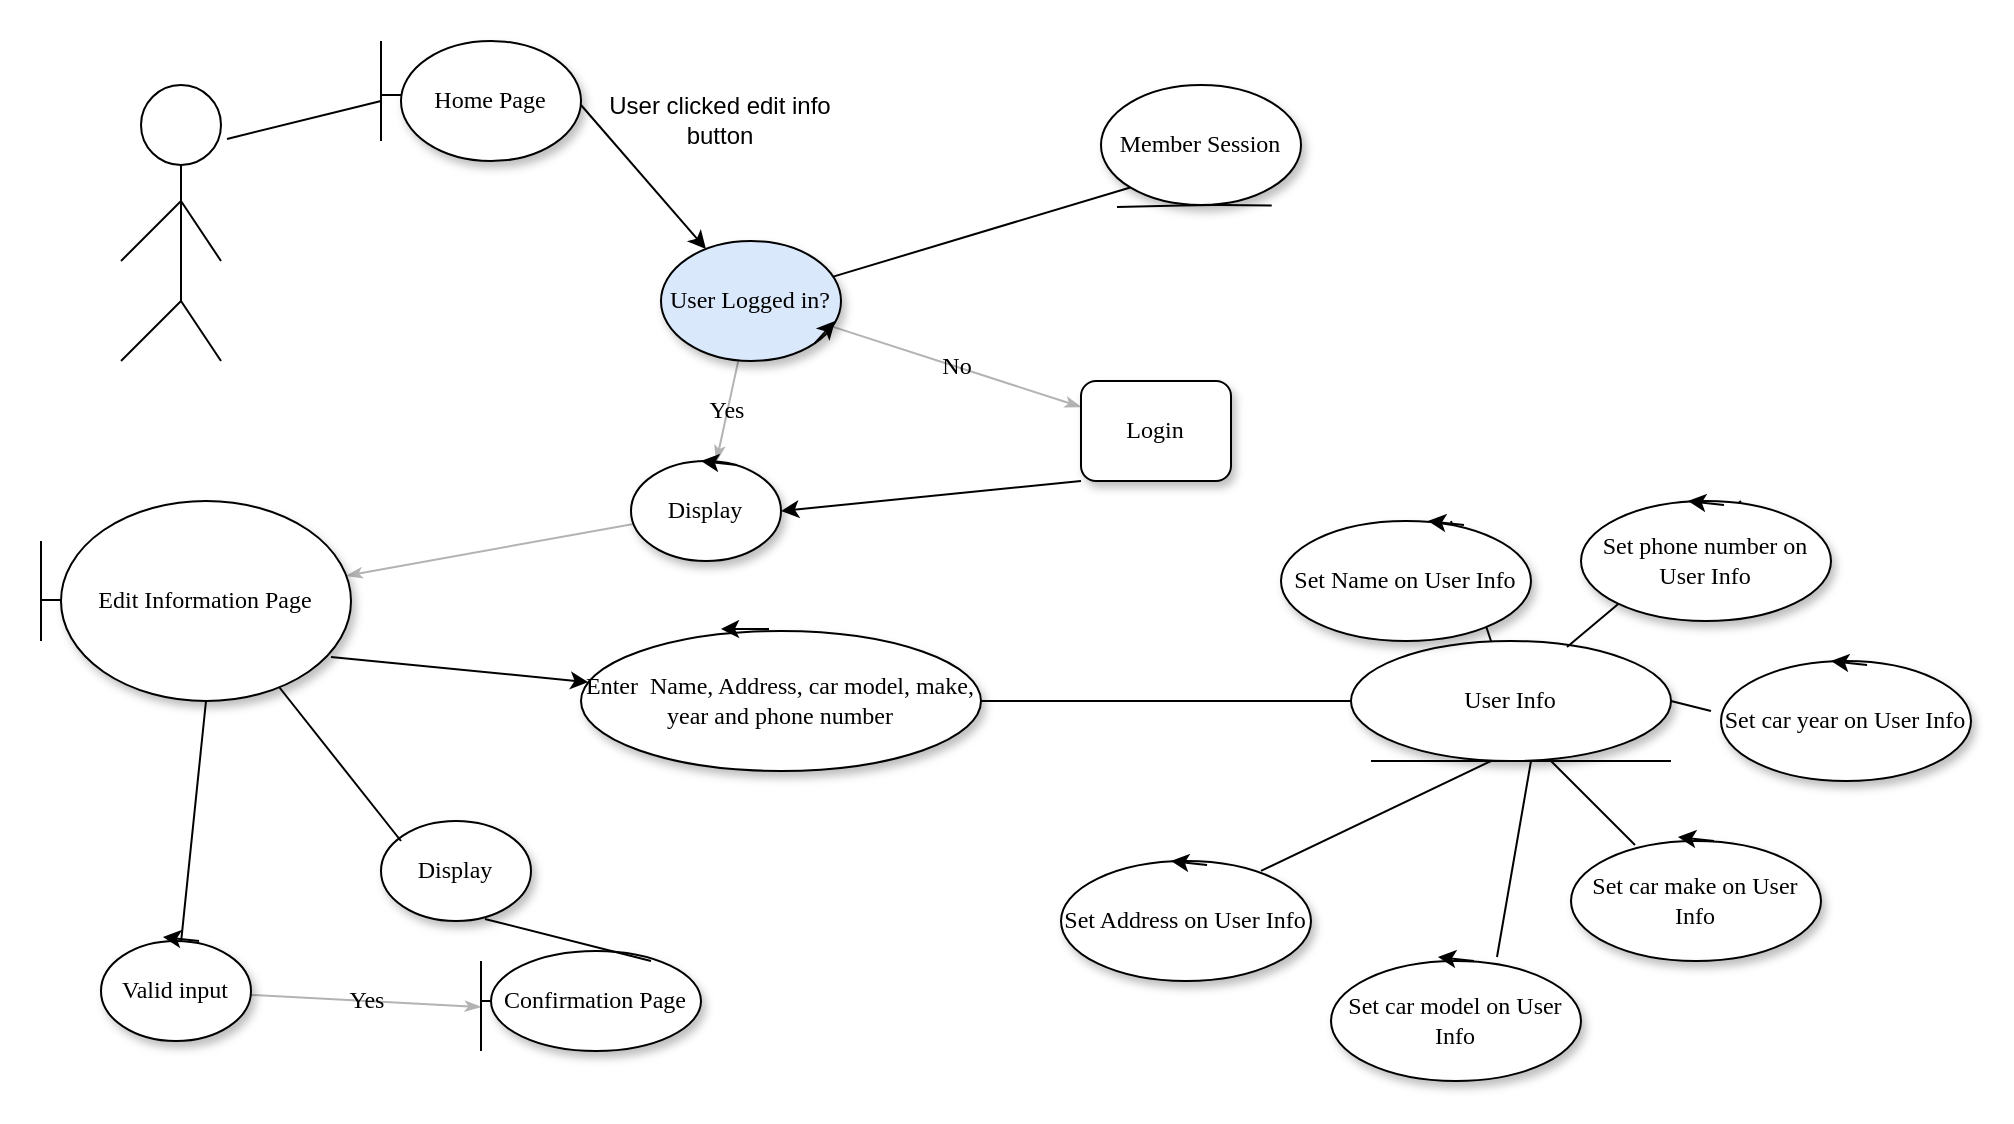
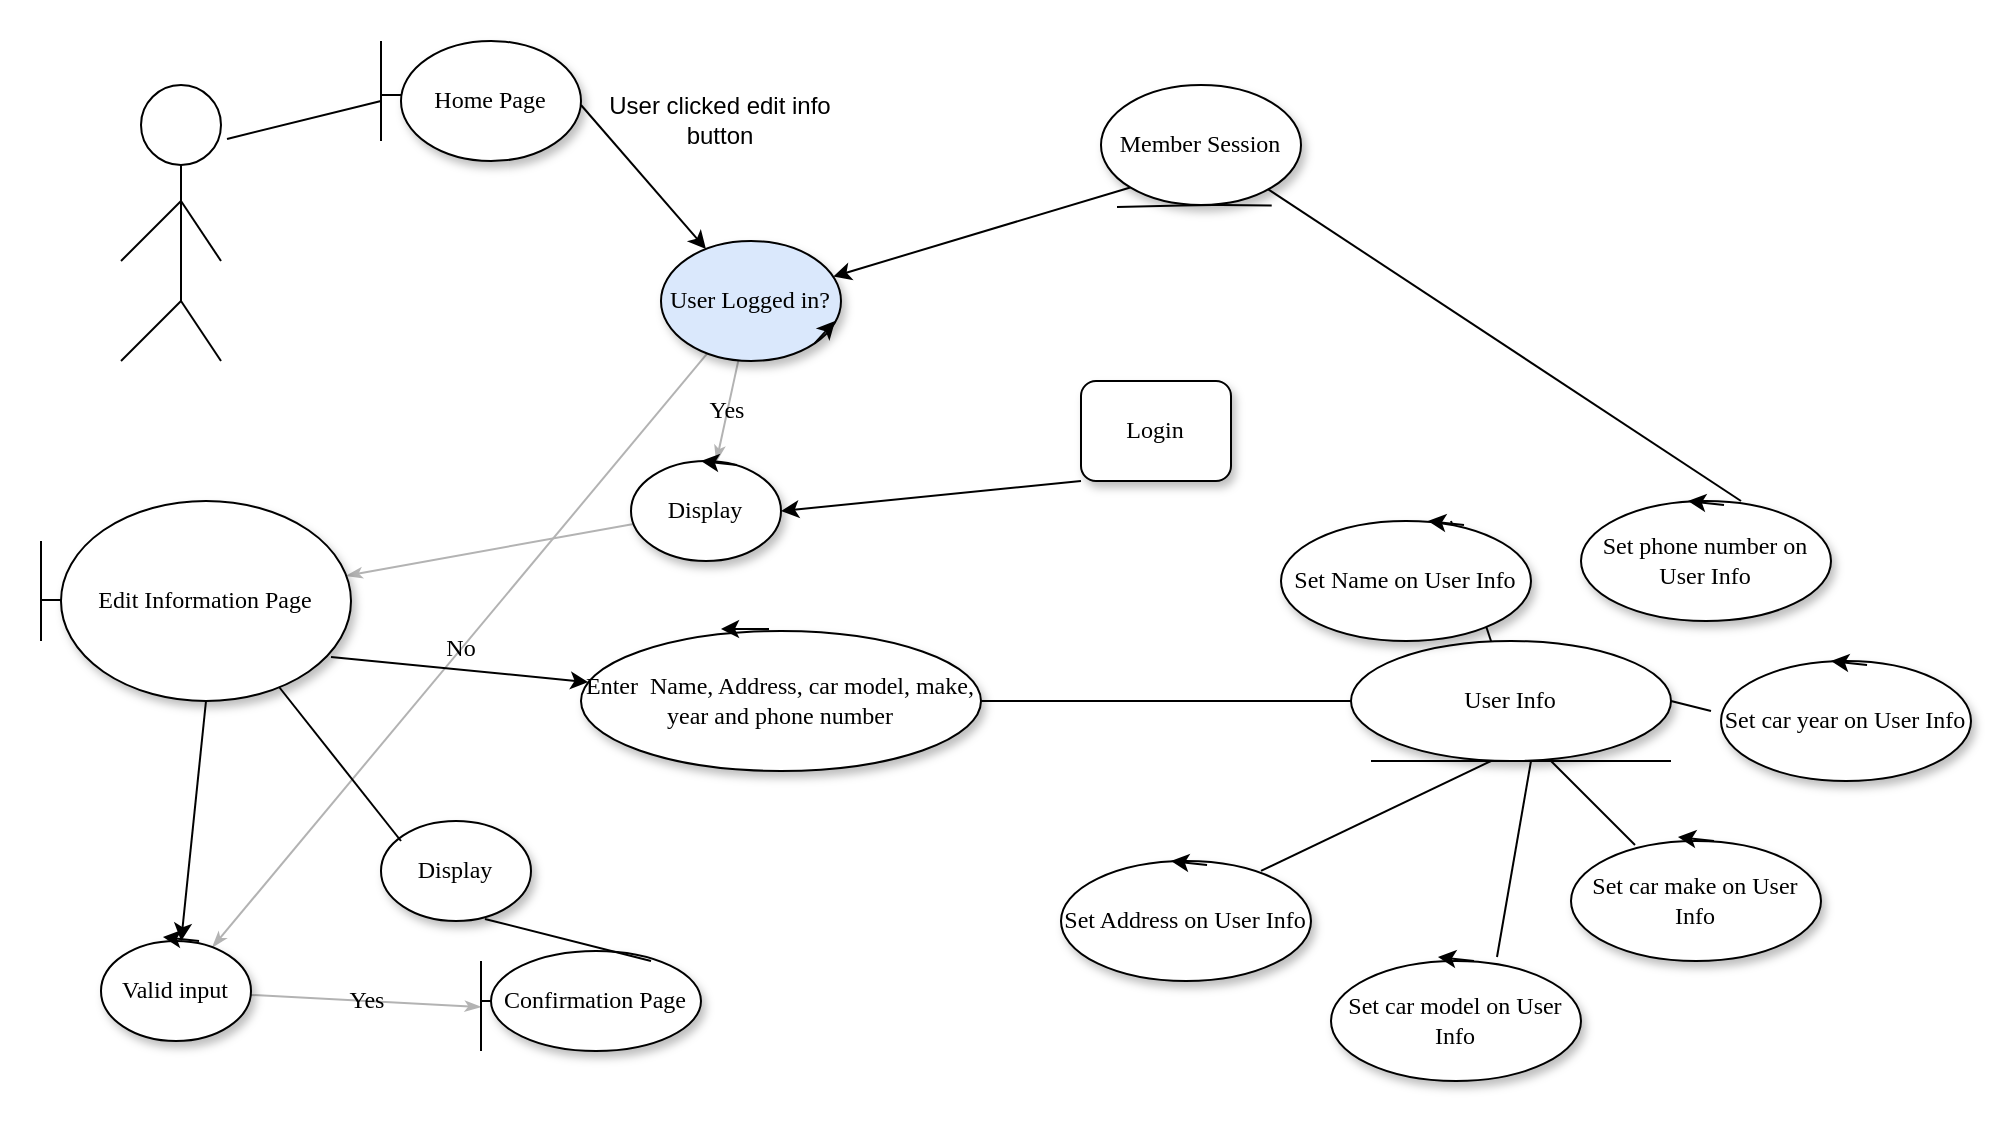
(842, 274) -> (847, 272)
(957, 367) -> (461, 649)
(1593, 625) -> (1505, 345)
(182, 929) -> (183, 926)
